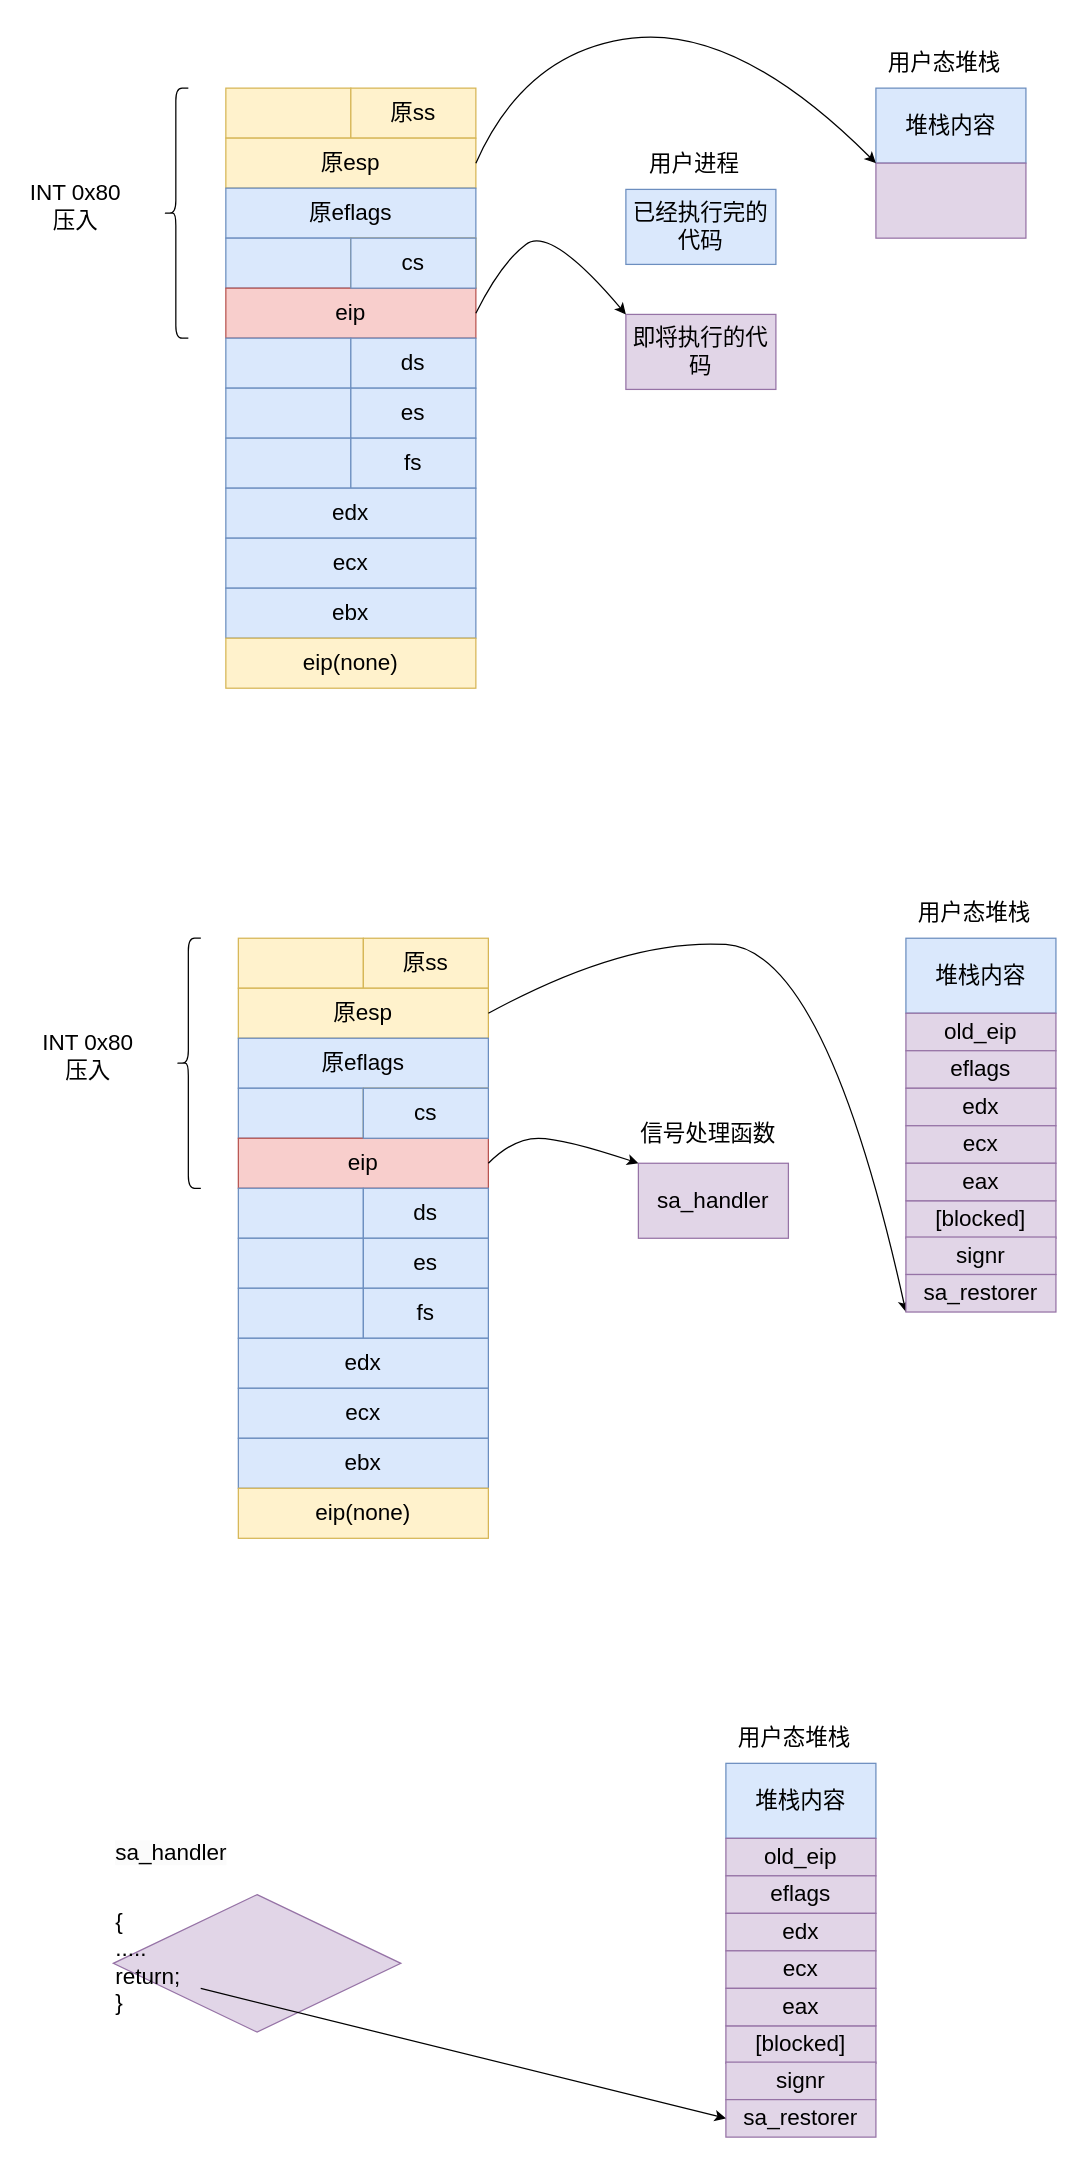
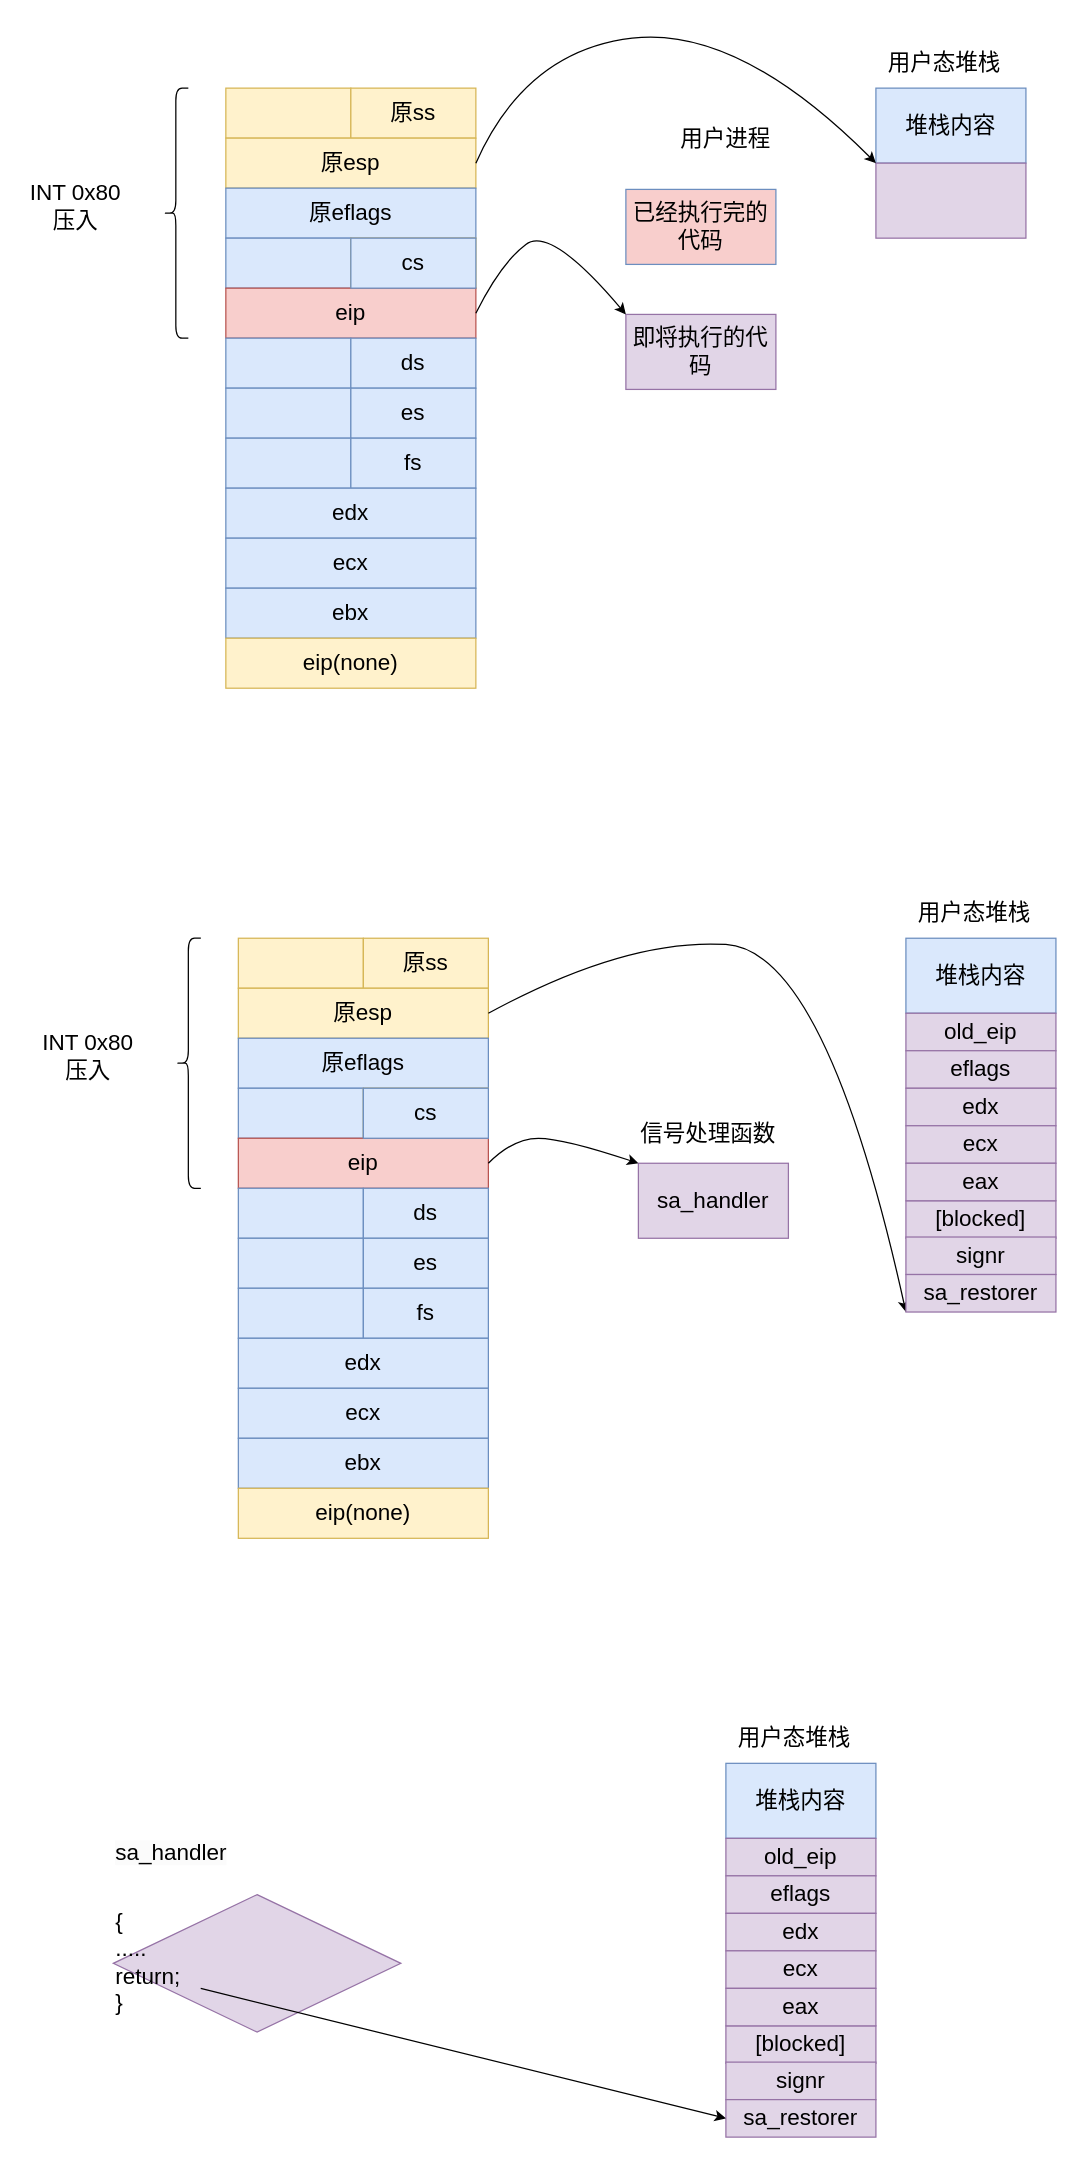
(694, 164) -> (726, 139)
(701, 227) -> (701, 227)
